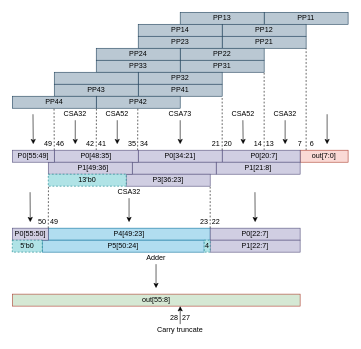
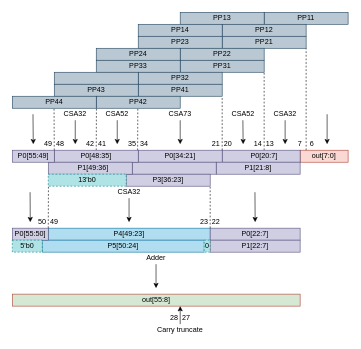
(60, 144) -> (60, 144)
(207, 246) -> (207, 246)
